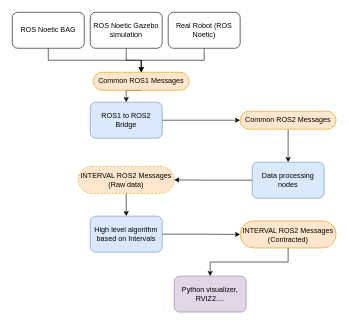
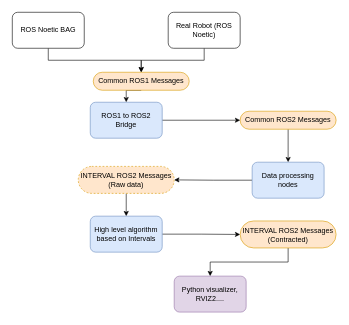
(126, 30) -> none
(126, 53) -> none
